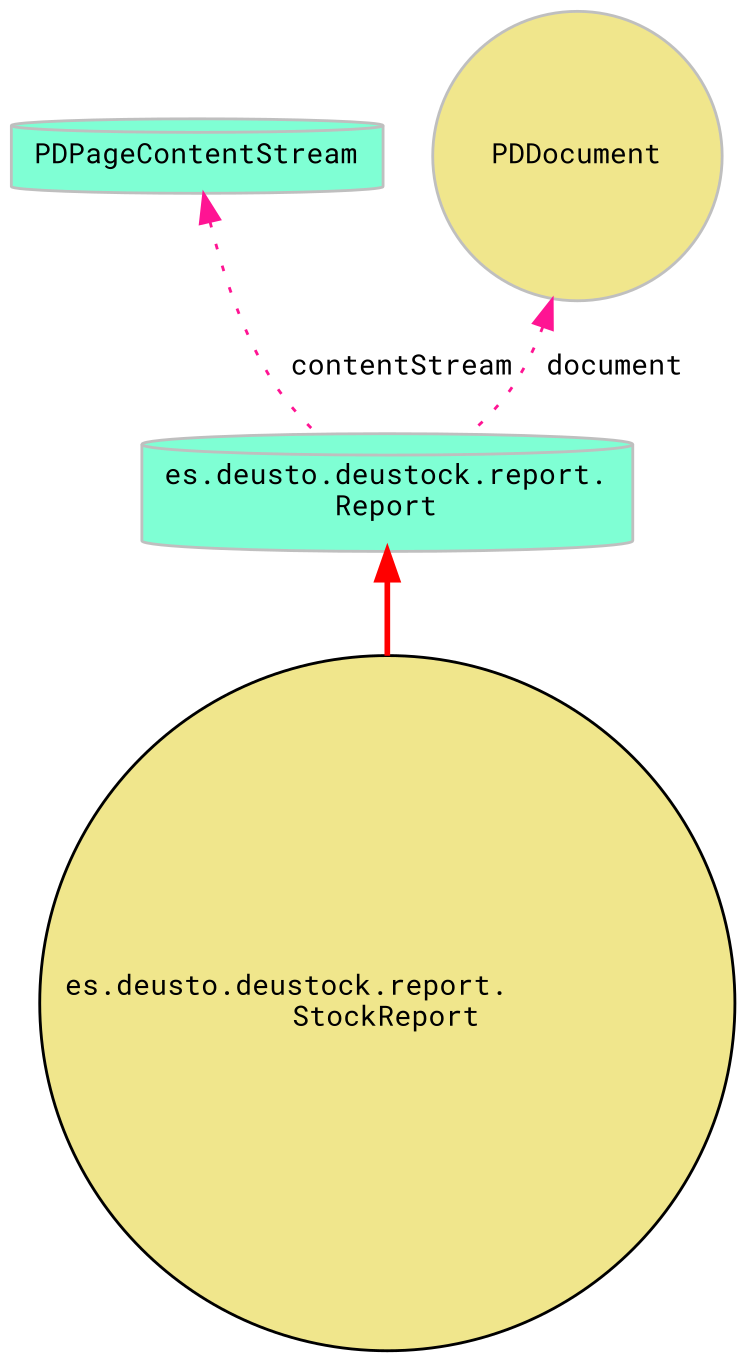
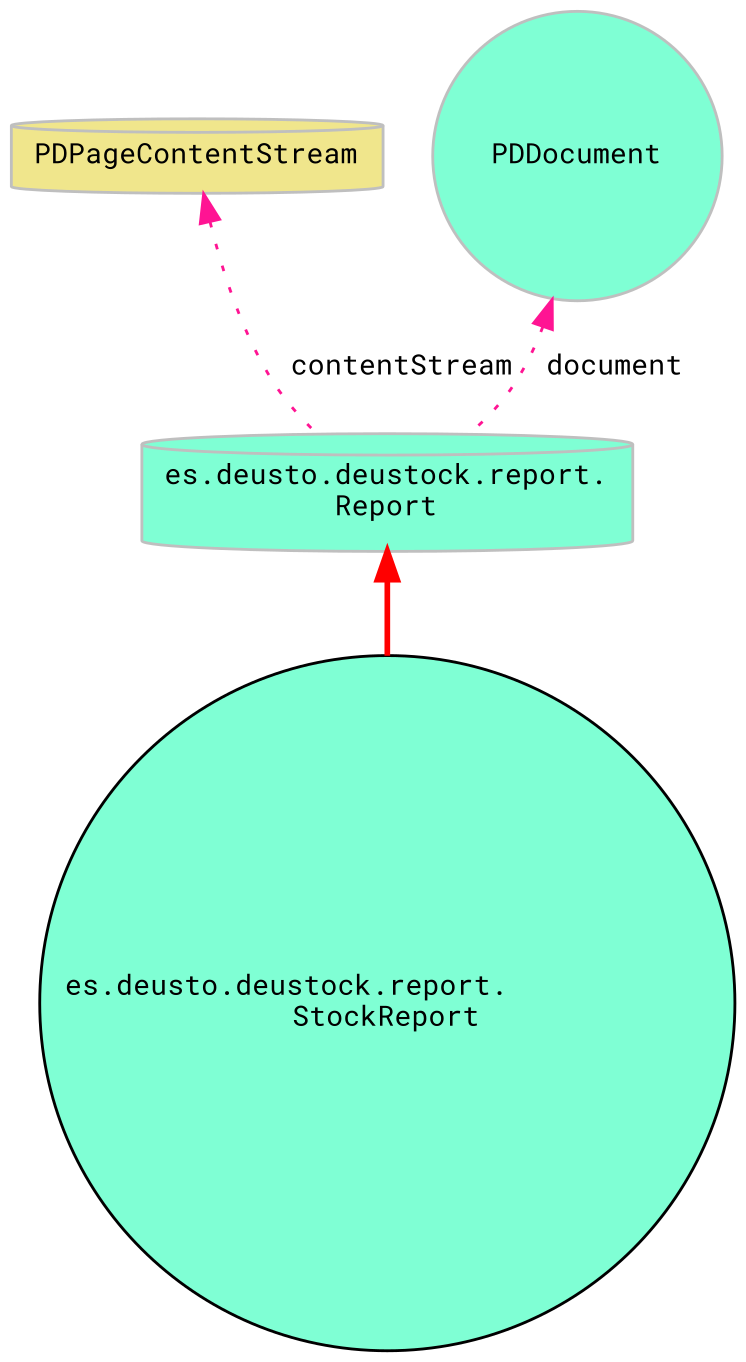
(197, 156) -> (197, 156)
(577, 156) -> (577, 156)
(387, 1003) -> (387, 1003)
